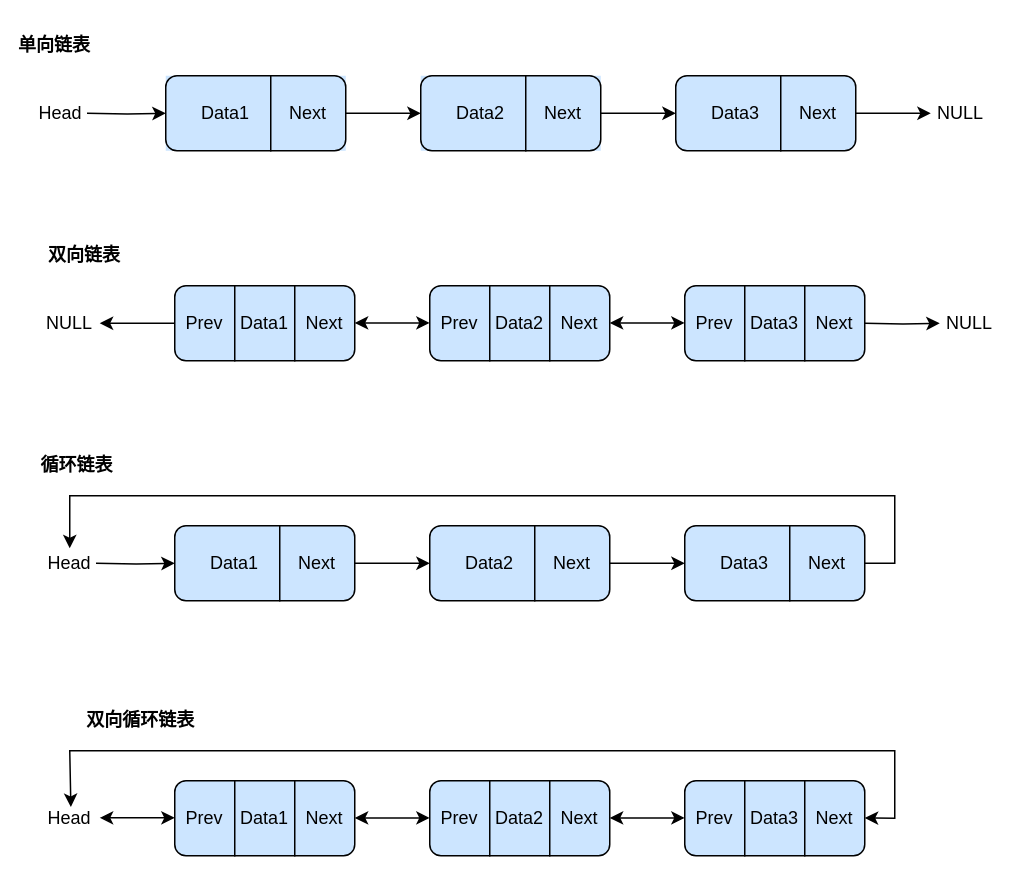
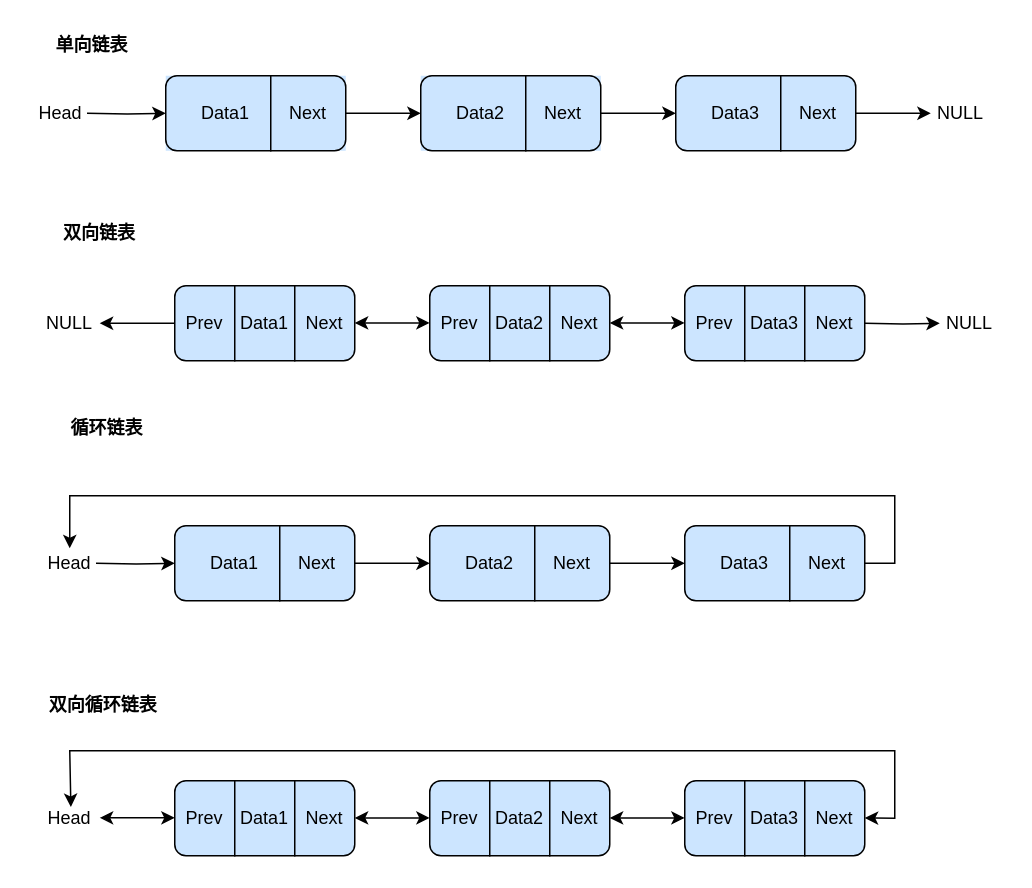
(55, 46) -> (92, 46)
(85, 256) -> (100, 233)
(77, 466) -> (107, 428)
(141, 721) -> (104, 706)
